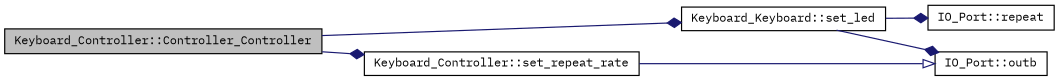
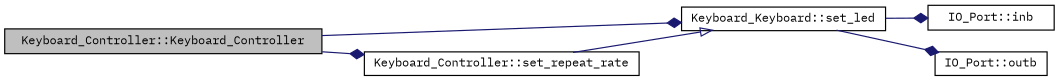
(991, 18) -> (991, 18)
(163, 41) -> (163, 41)
(781, 64) -> (637, 42)
